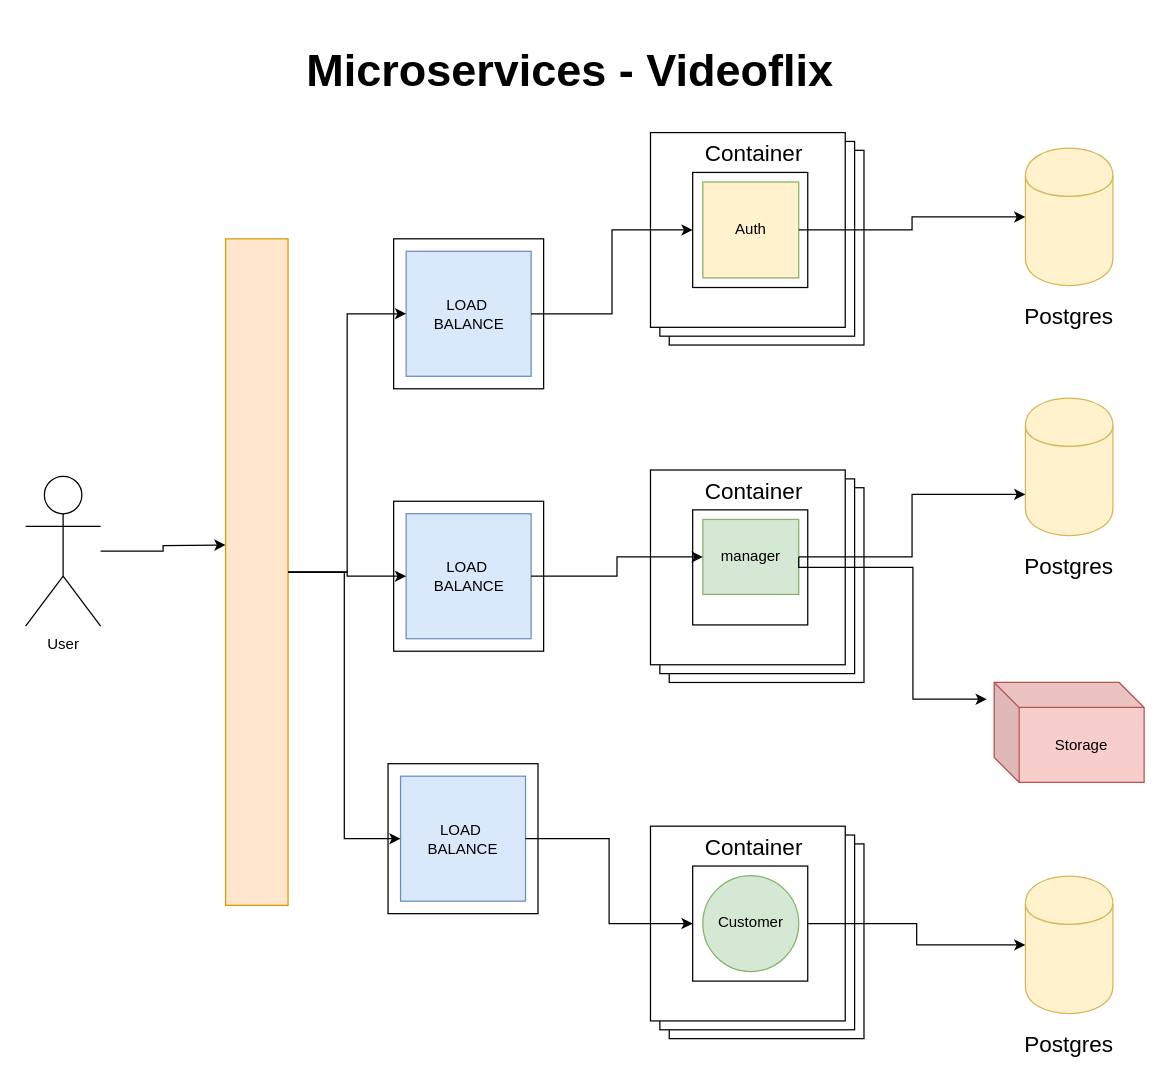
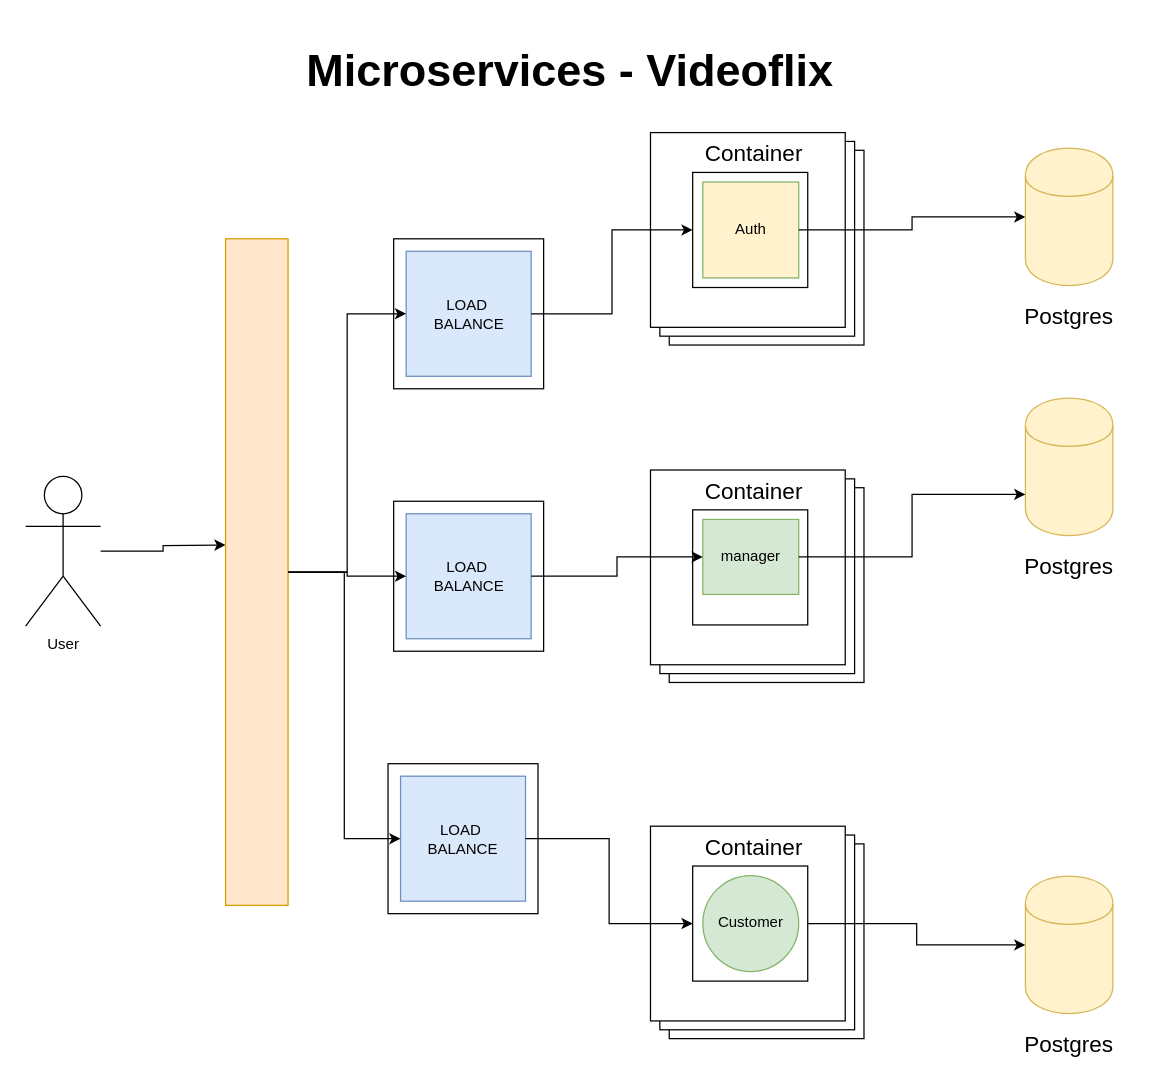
(913, 605) -> none
(1069, 733) -> none
